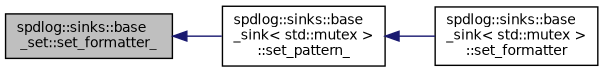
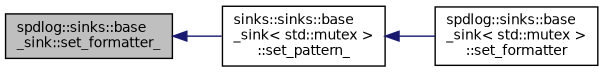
(89, 36) -> (89, 36)
(304, 36) -> (304, 36)
